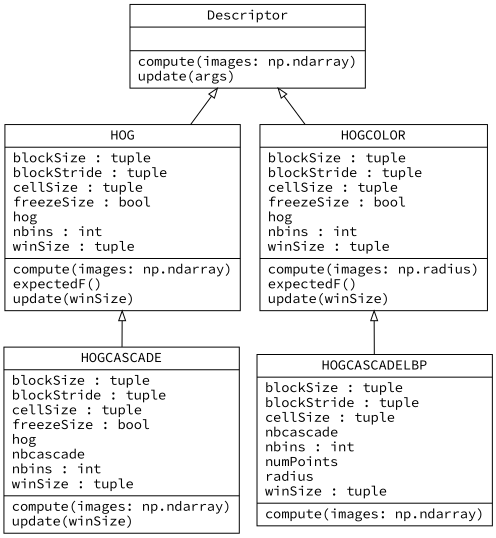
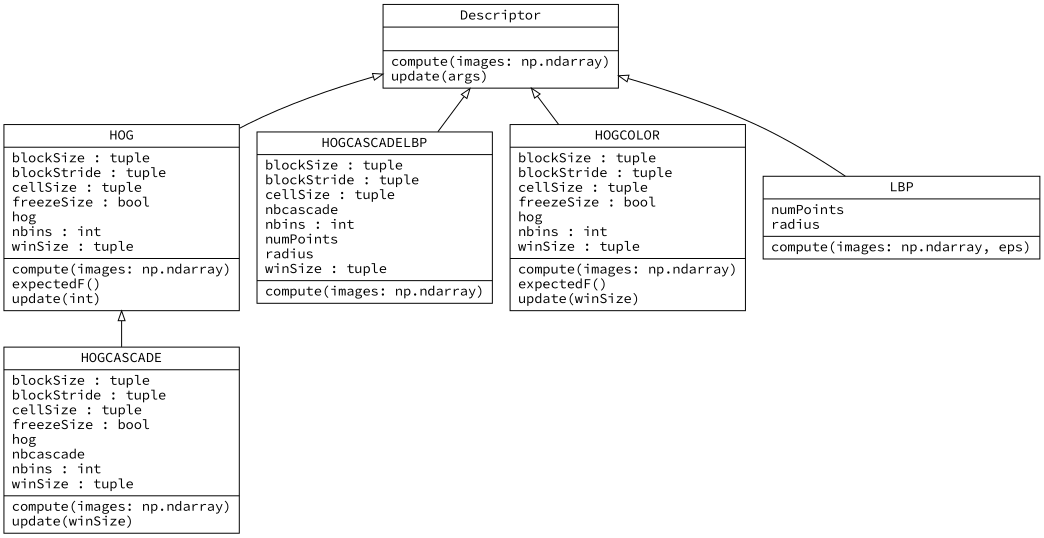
none -> (902, 218)
(374, 269) -> (628, 269)
(74, 299) -> (57, 299)
(374, 338) -> (451, 114)
